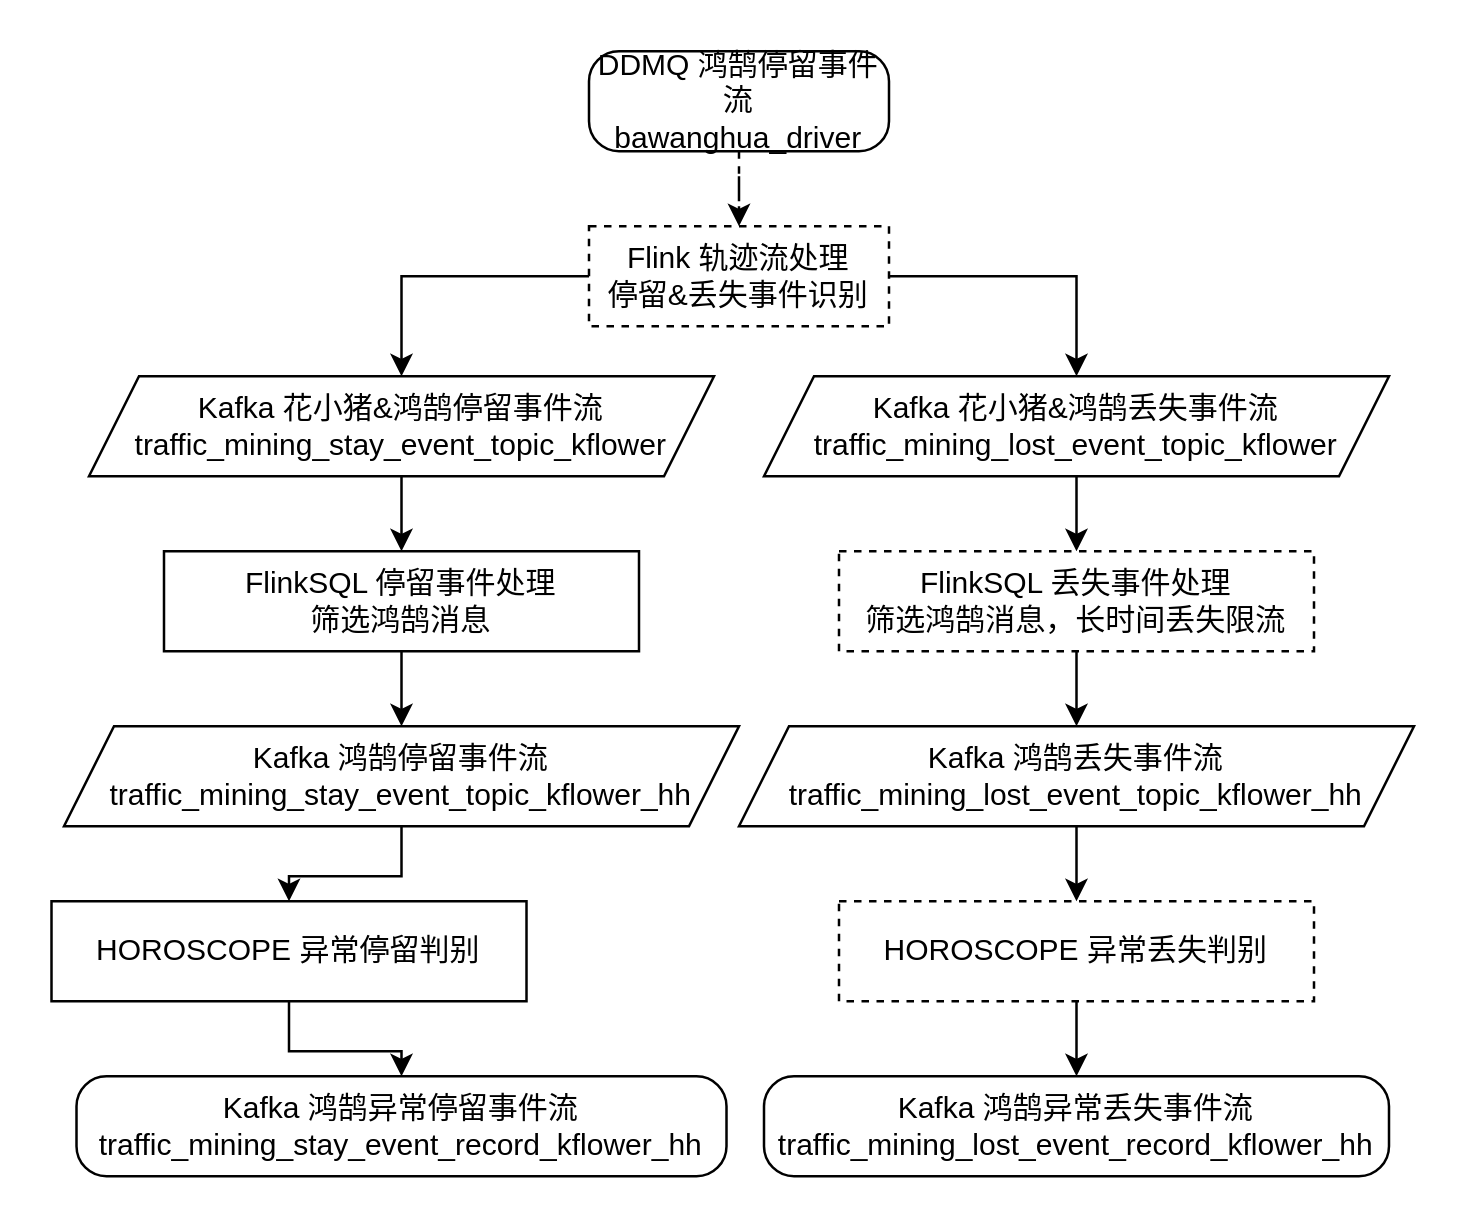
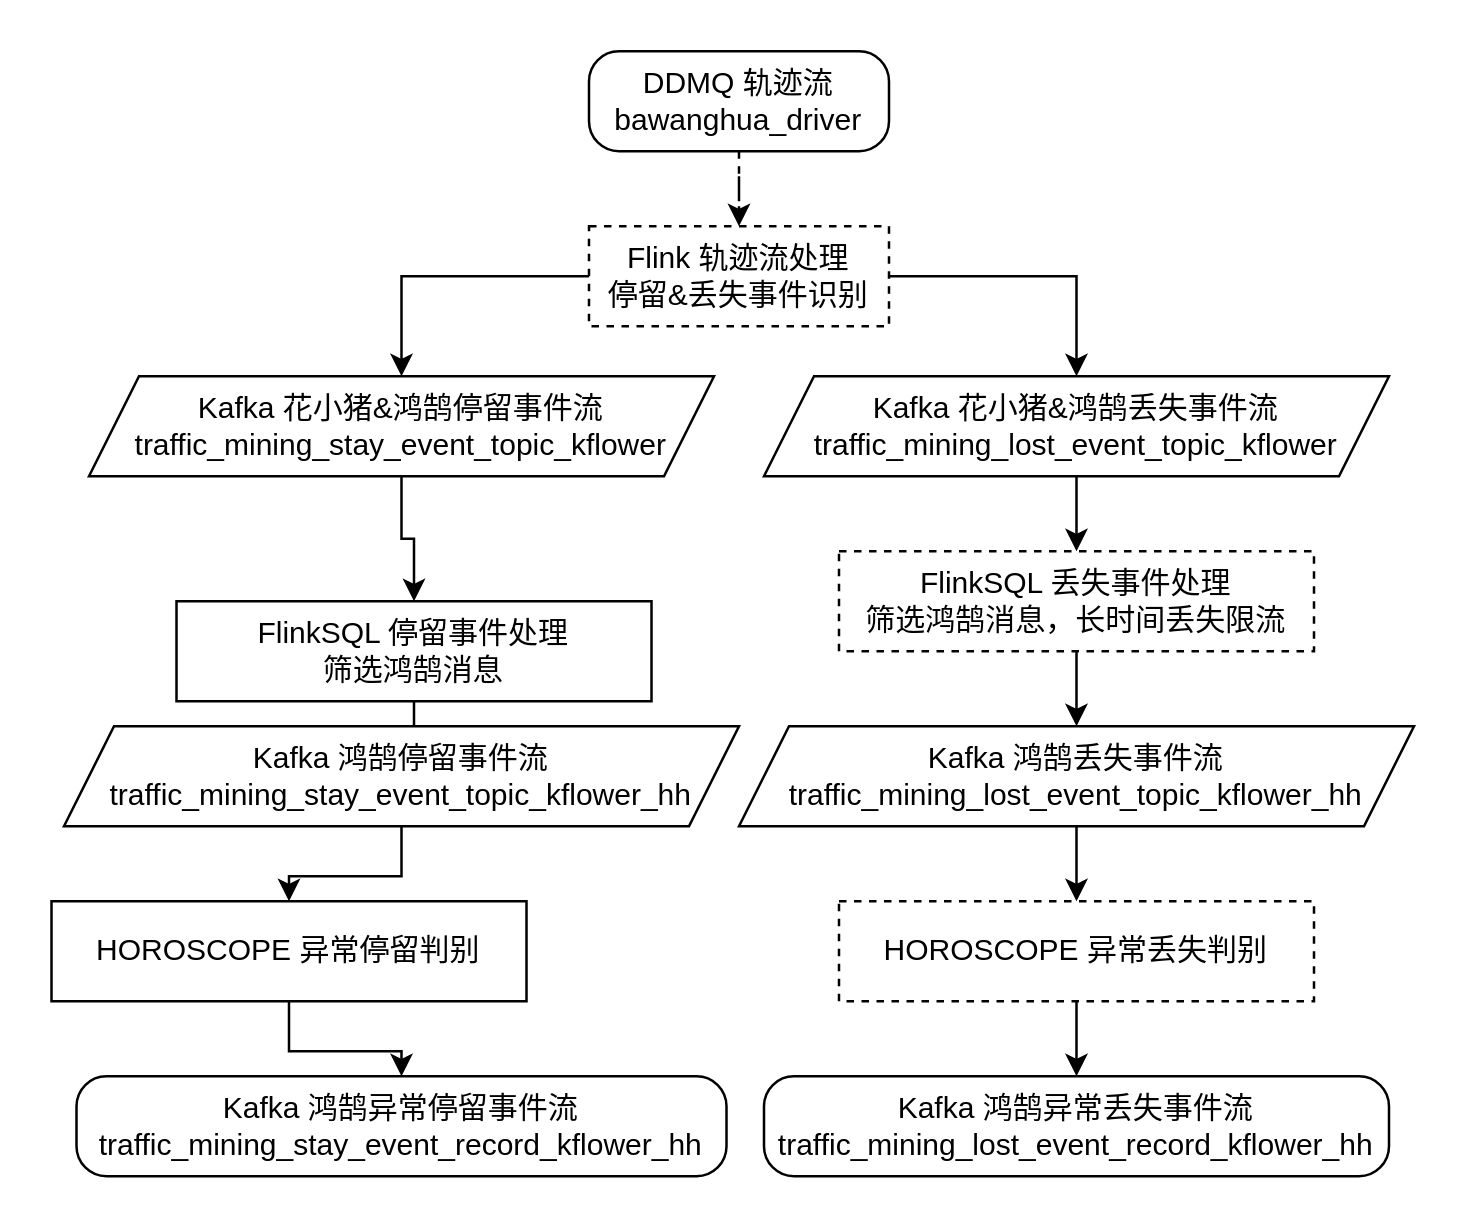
(739, 101) -> (739, 101)
(401, 601) -> (414, 651)
